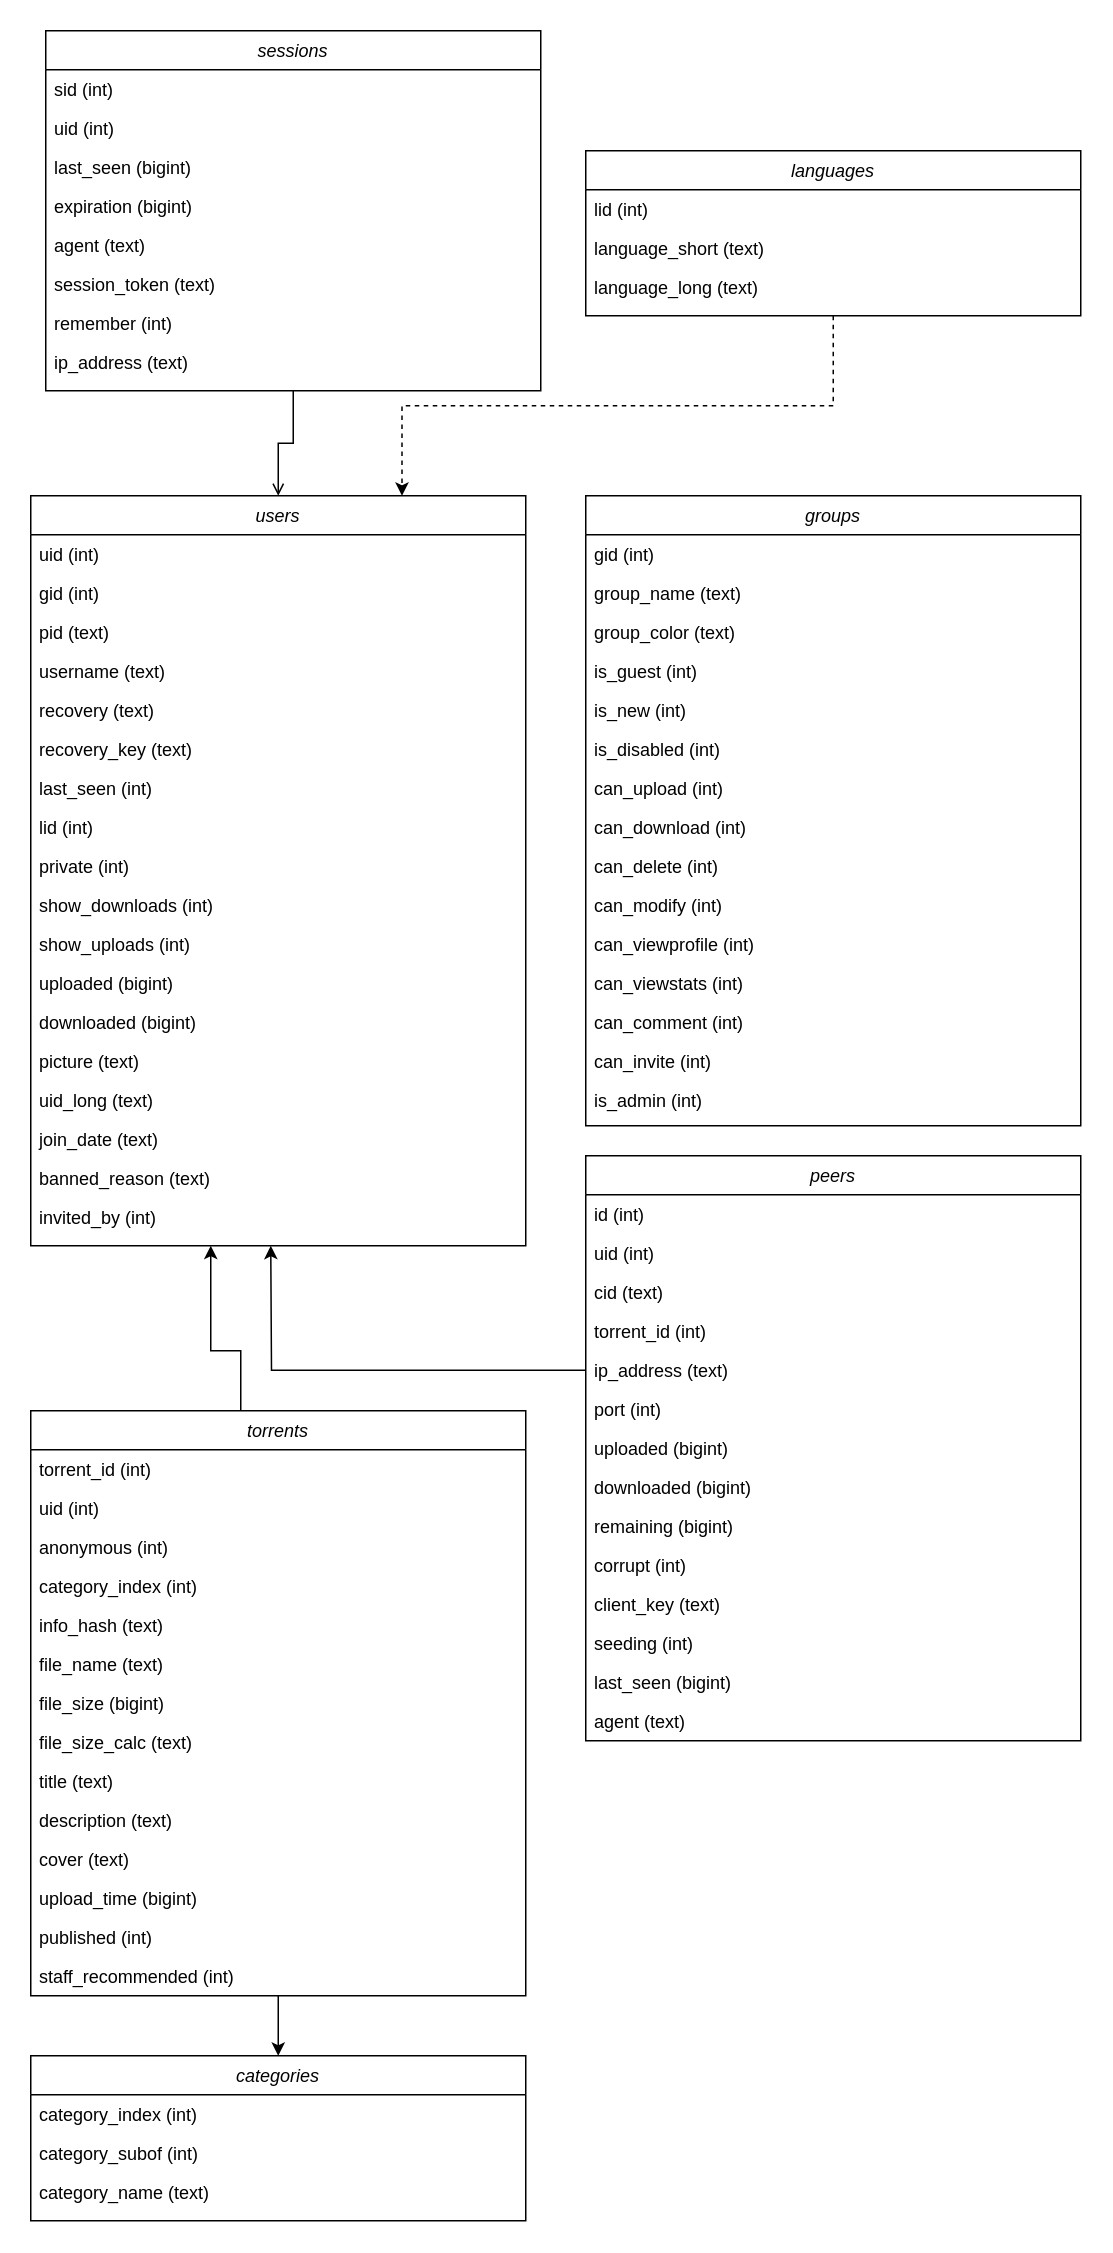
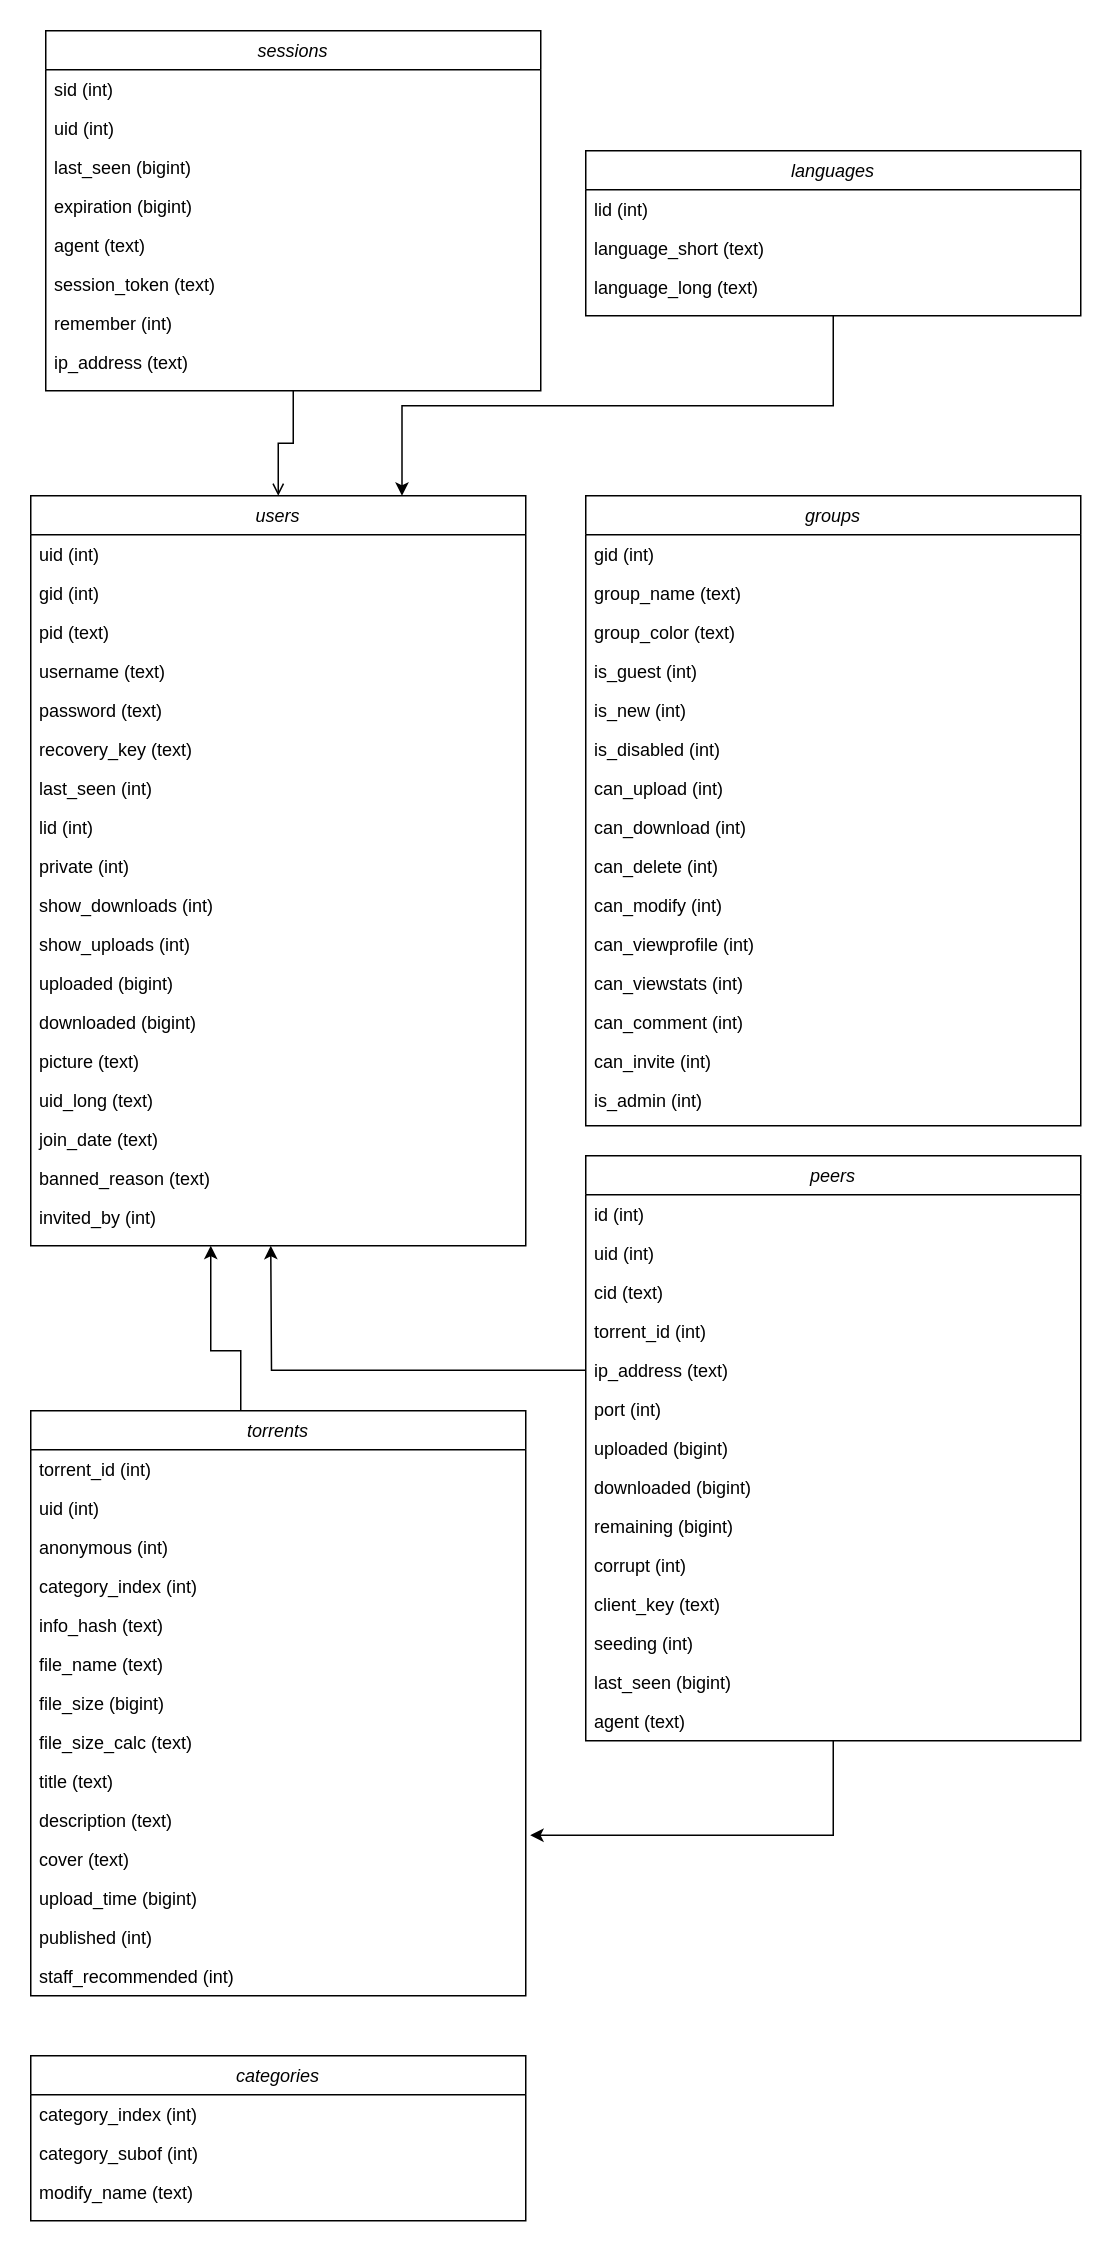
(622, 406) -> (622, 406)
(112, 711) -> (112, 711)
none -> (733, 1835)
(278, 2022) -> none
(137, 2193) -> (125, 2193)
